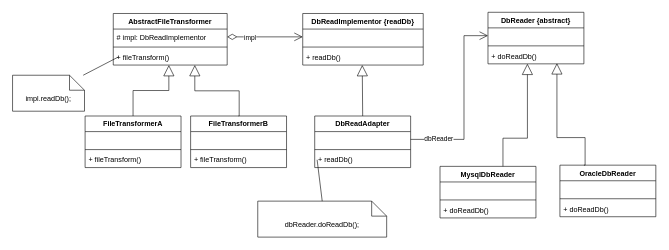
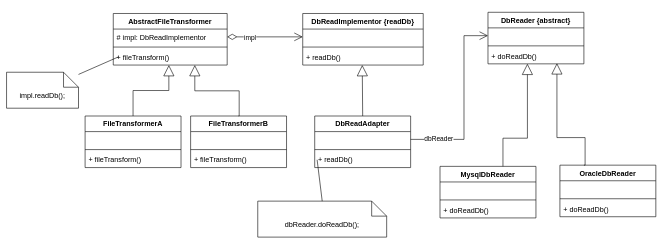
(48, 93) -> (42, 90)
